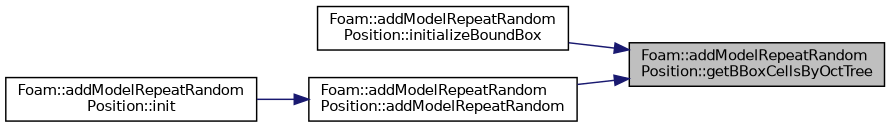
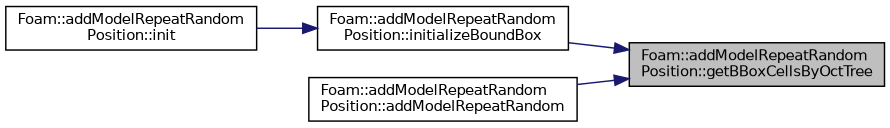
(276, 99) -> (280, 28)
